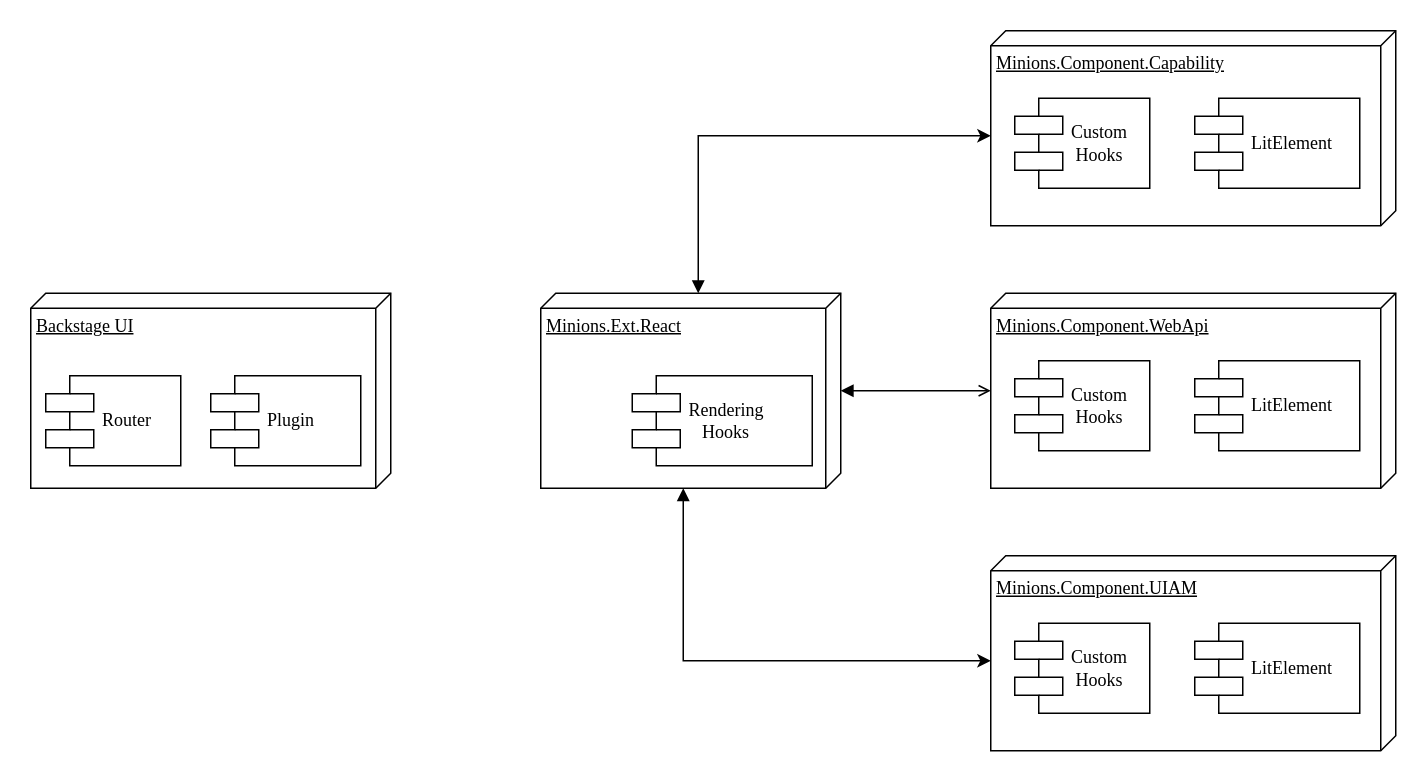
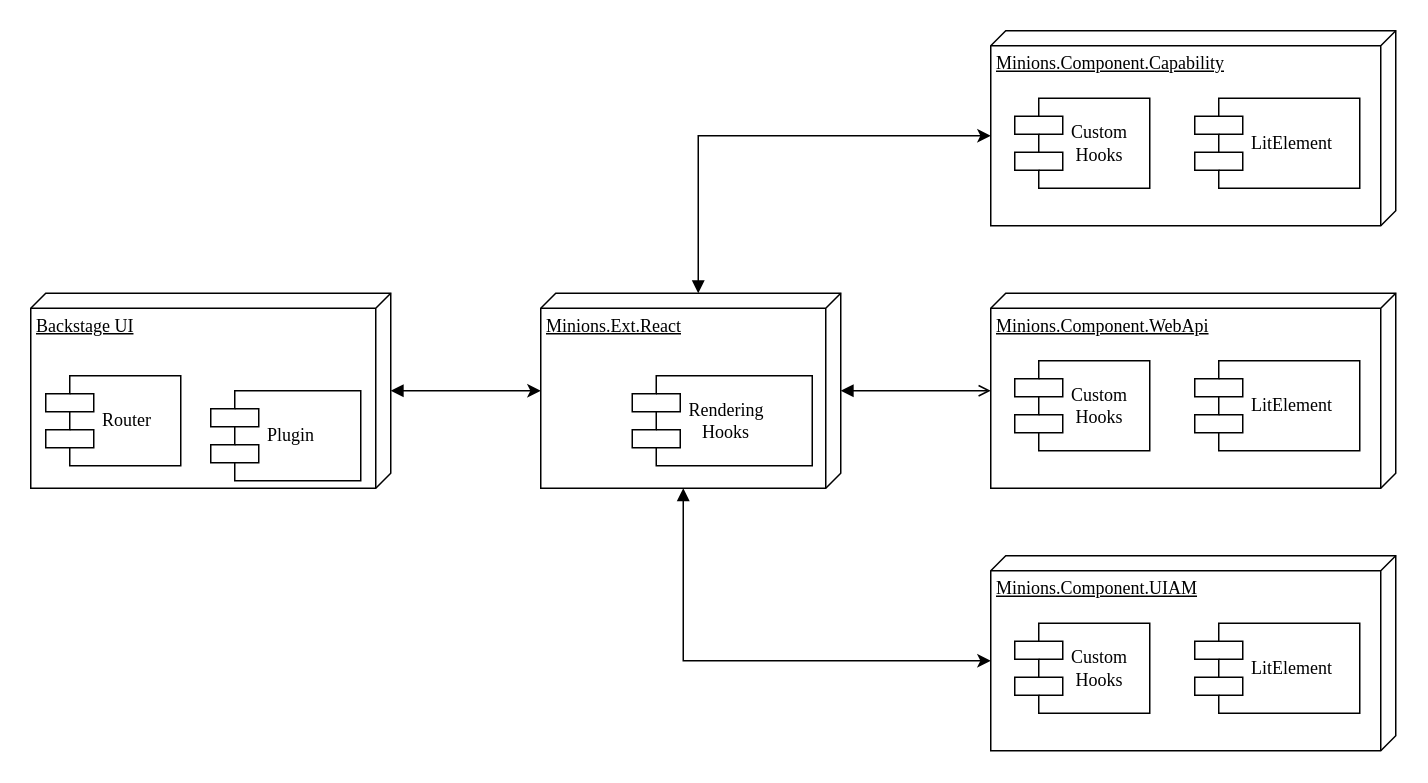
none -> (467, 391)
(286, 421) -> (286, 436)
